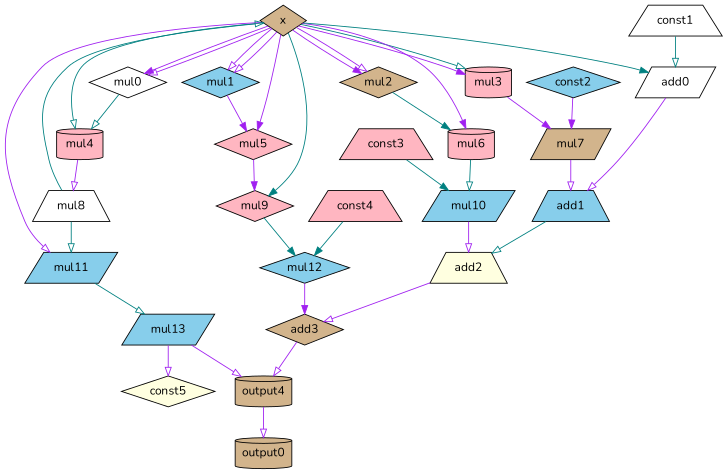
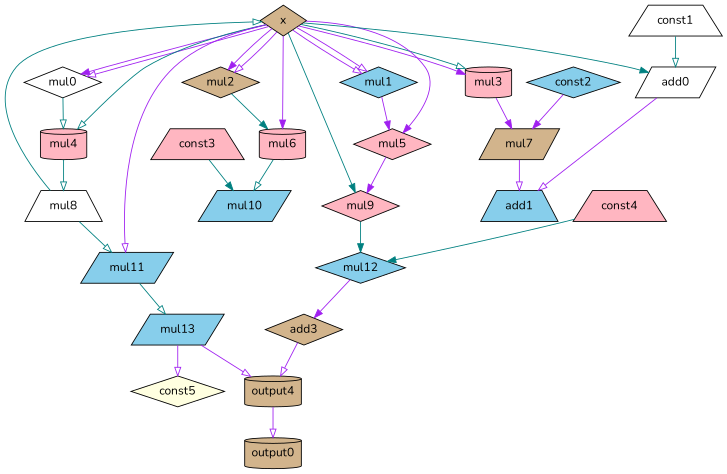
(76, 171) -> (64, 171)
(469, 268) -> none
